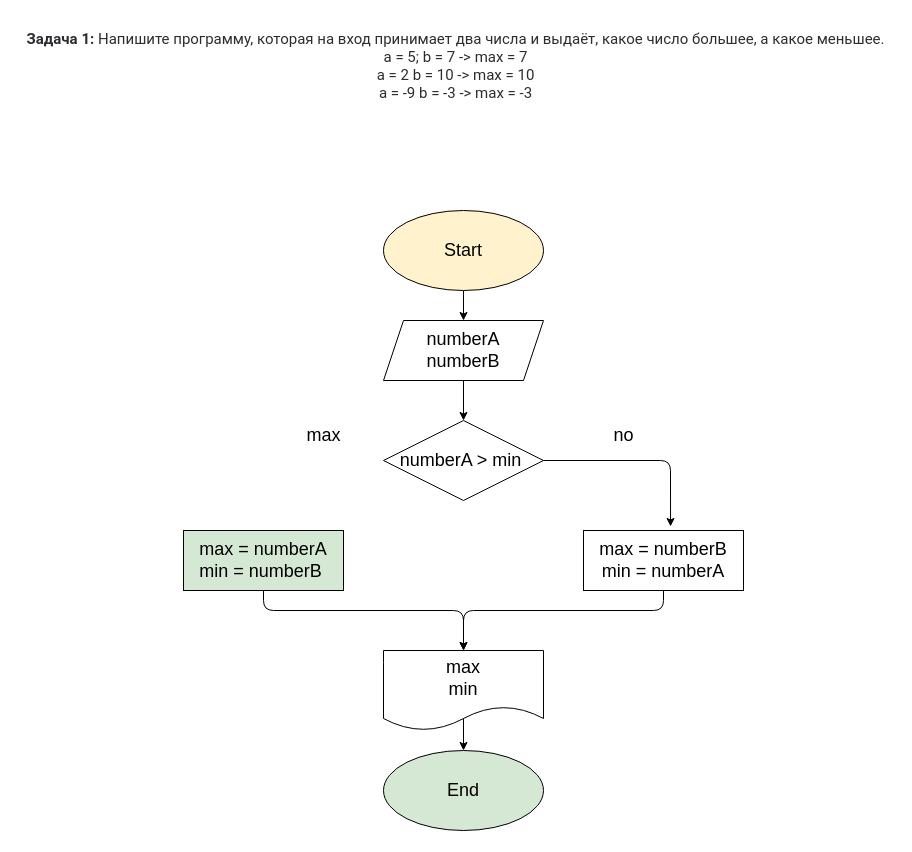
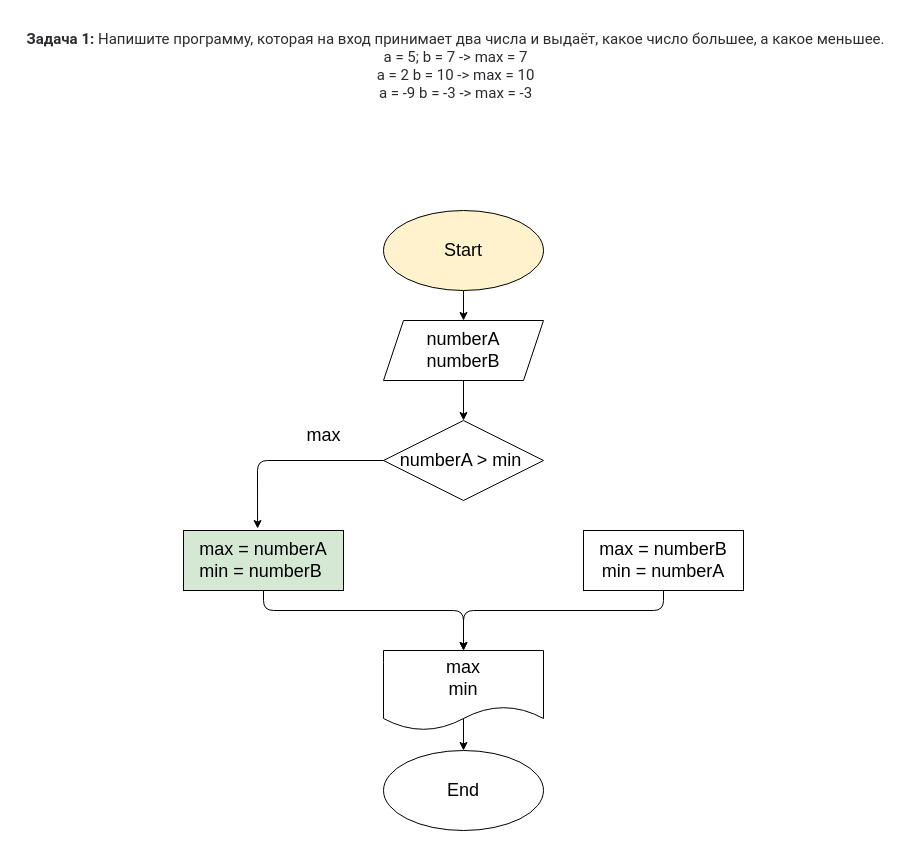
(624, 436) -> none
none -> (296, 461)
(632, 461) -> none
(464, 791) -> (464, 791)
